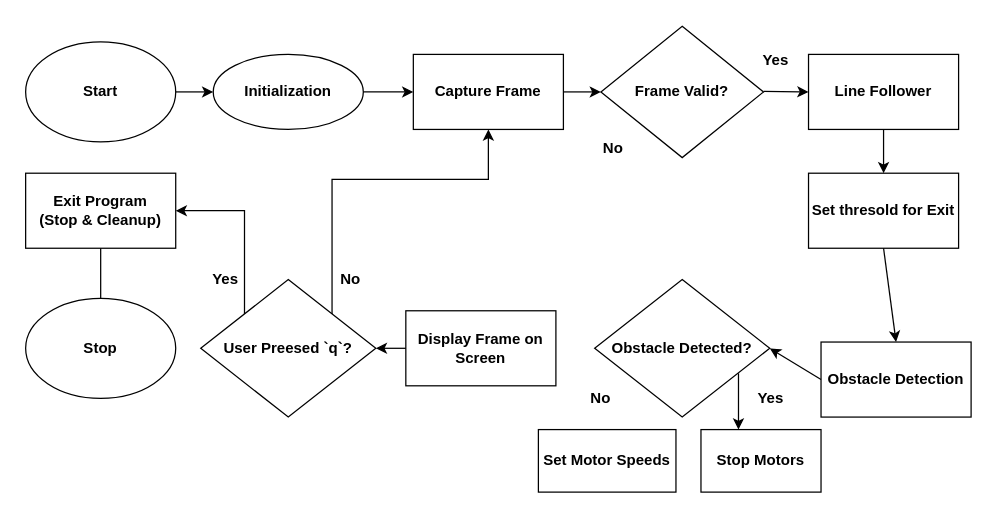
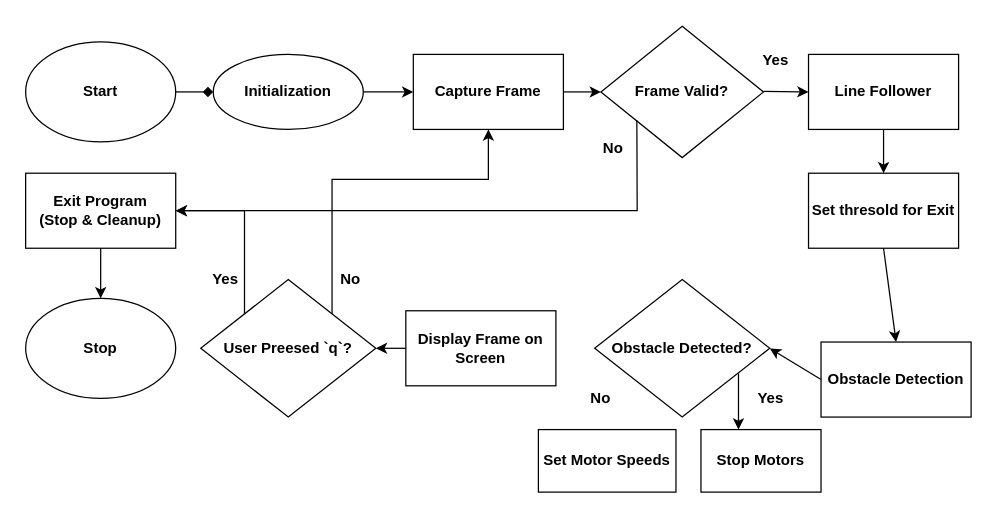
(203, 92) -> (202, 92)
none -> (487, 211)
(101, 291) -> (101, 288)
